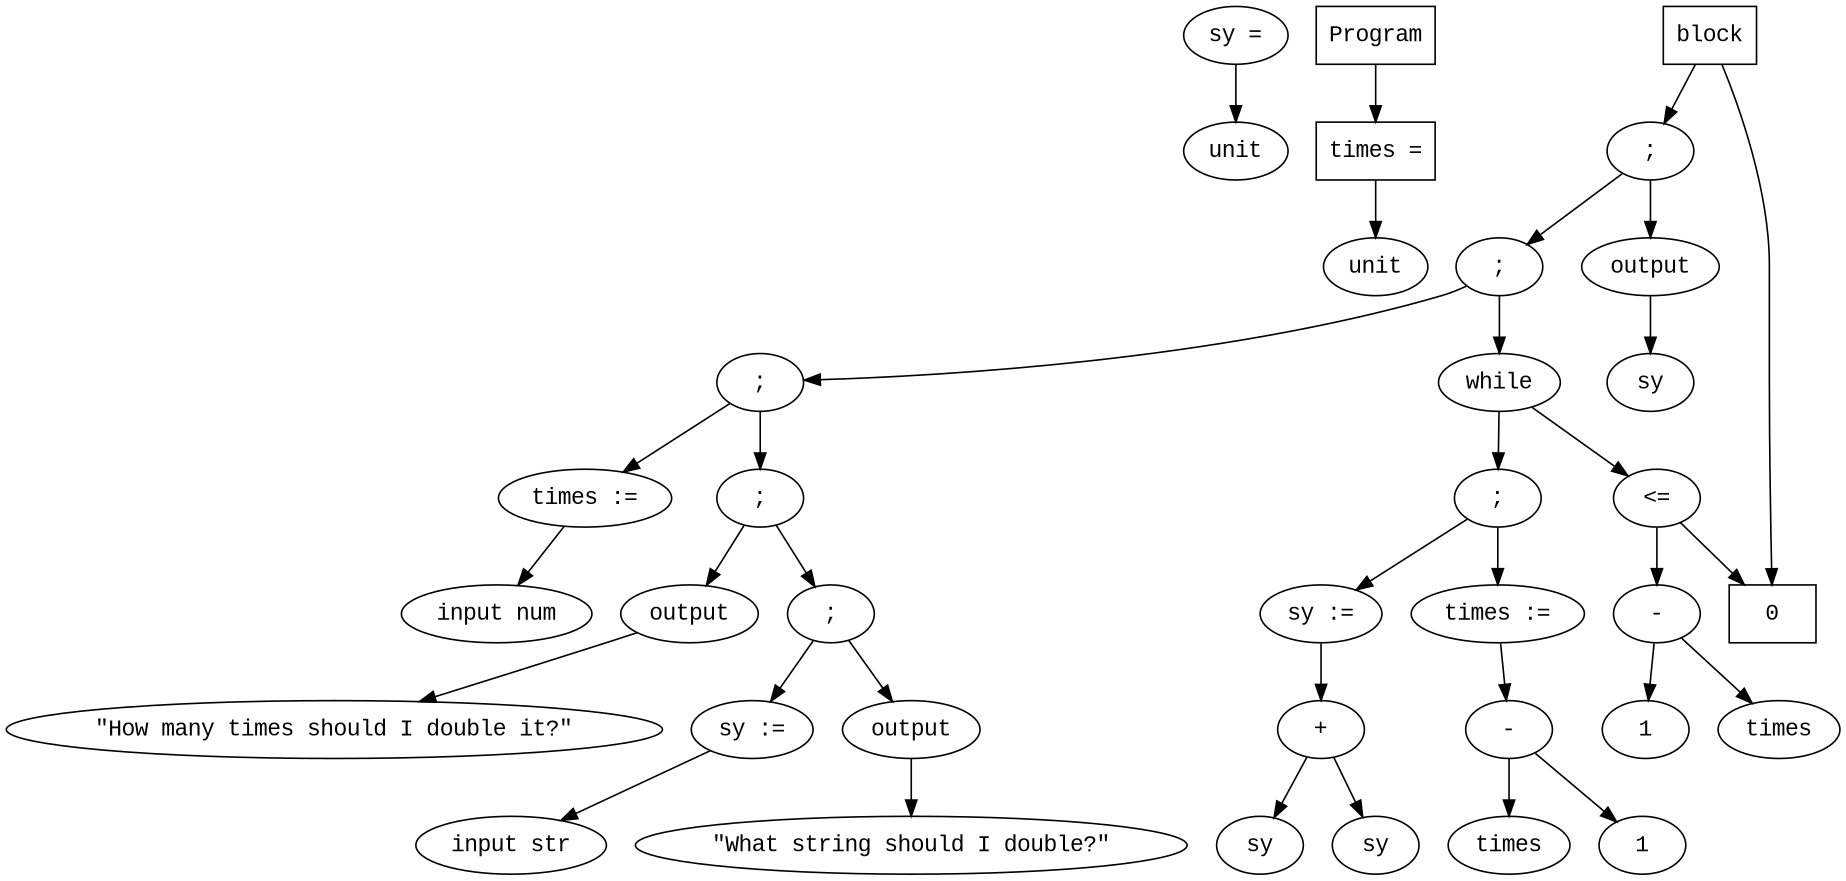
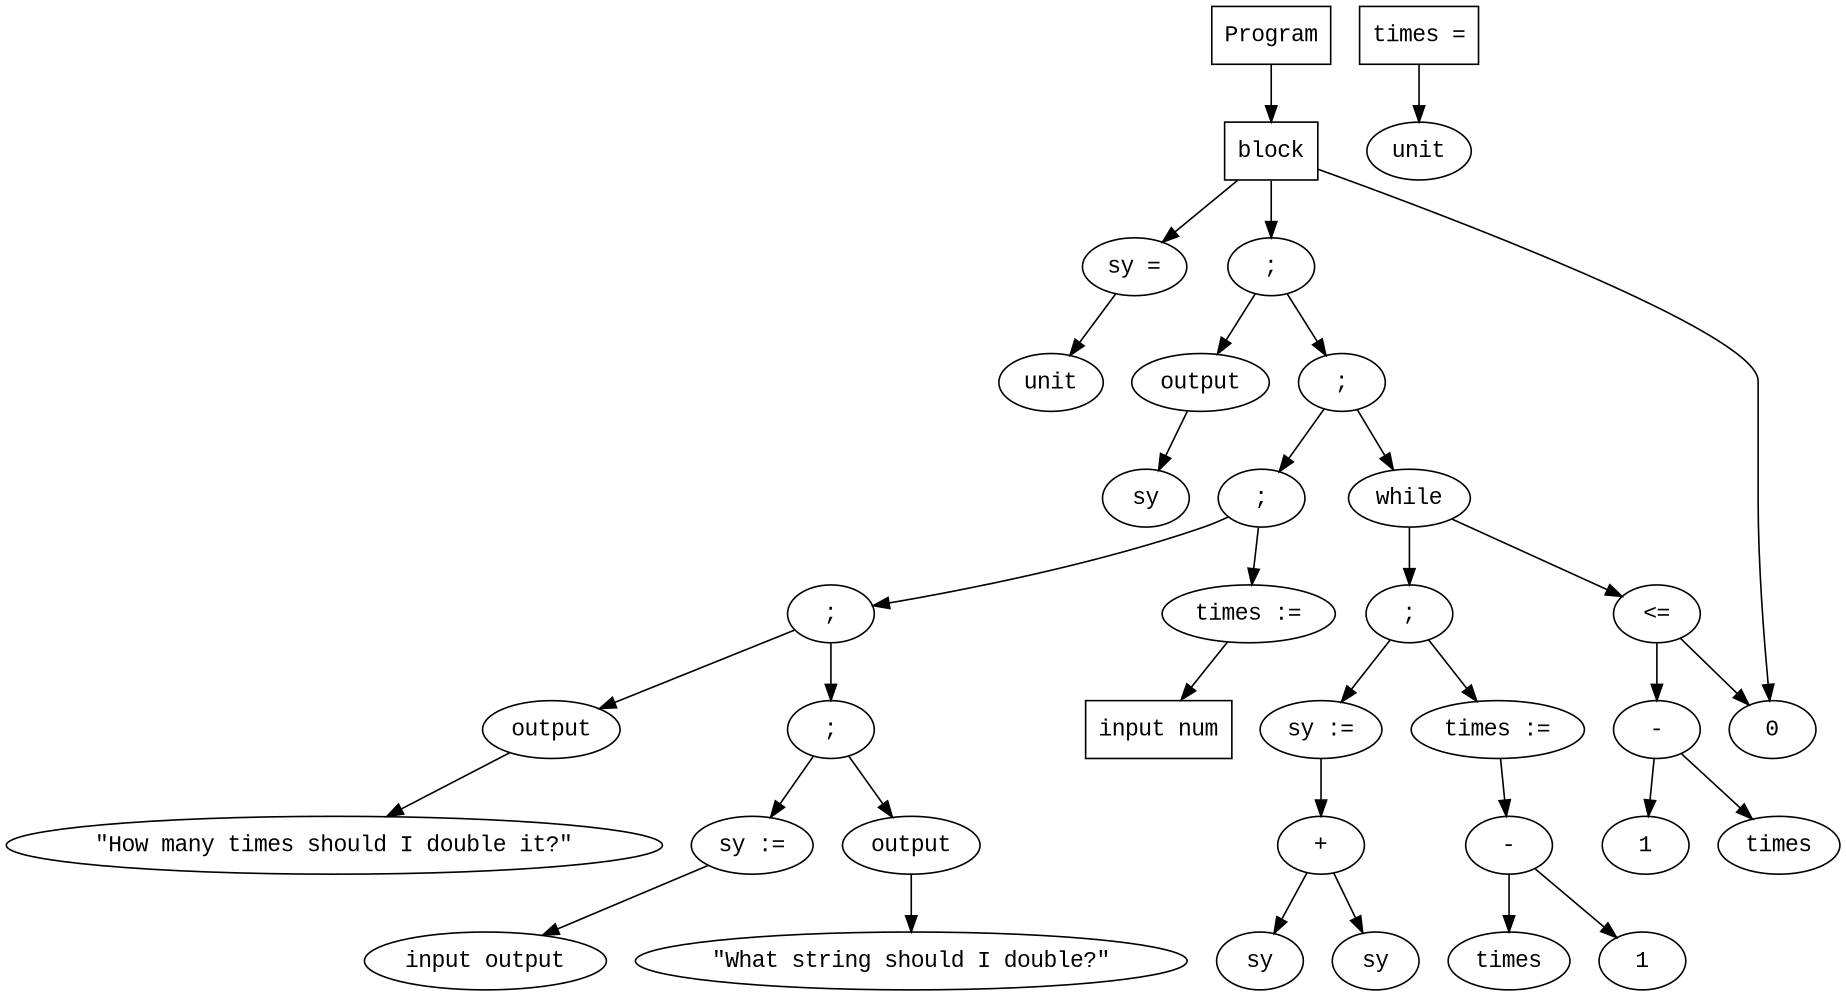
(1376, 85) -> (1271, 85)
none -> (1206, 206)
(497, 614) -> (1159, 730)
(1773, 614) -> (1773, 730)
(511, 845) -> (485, 961)
